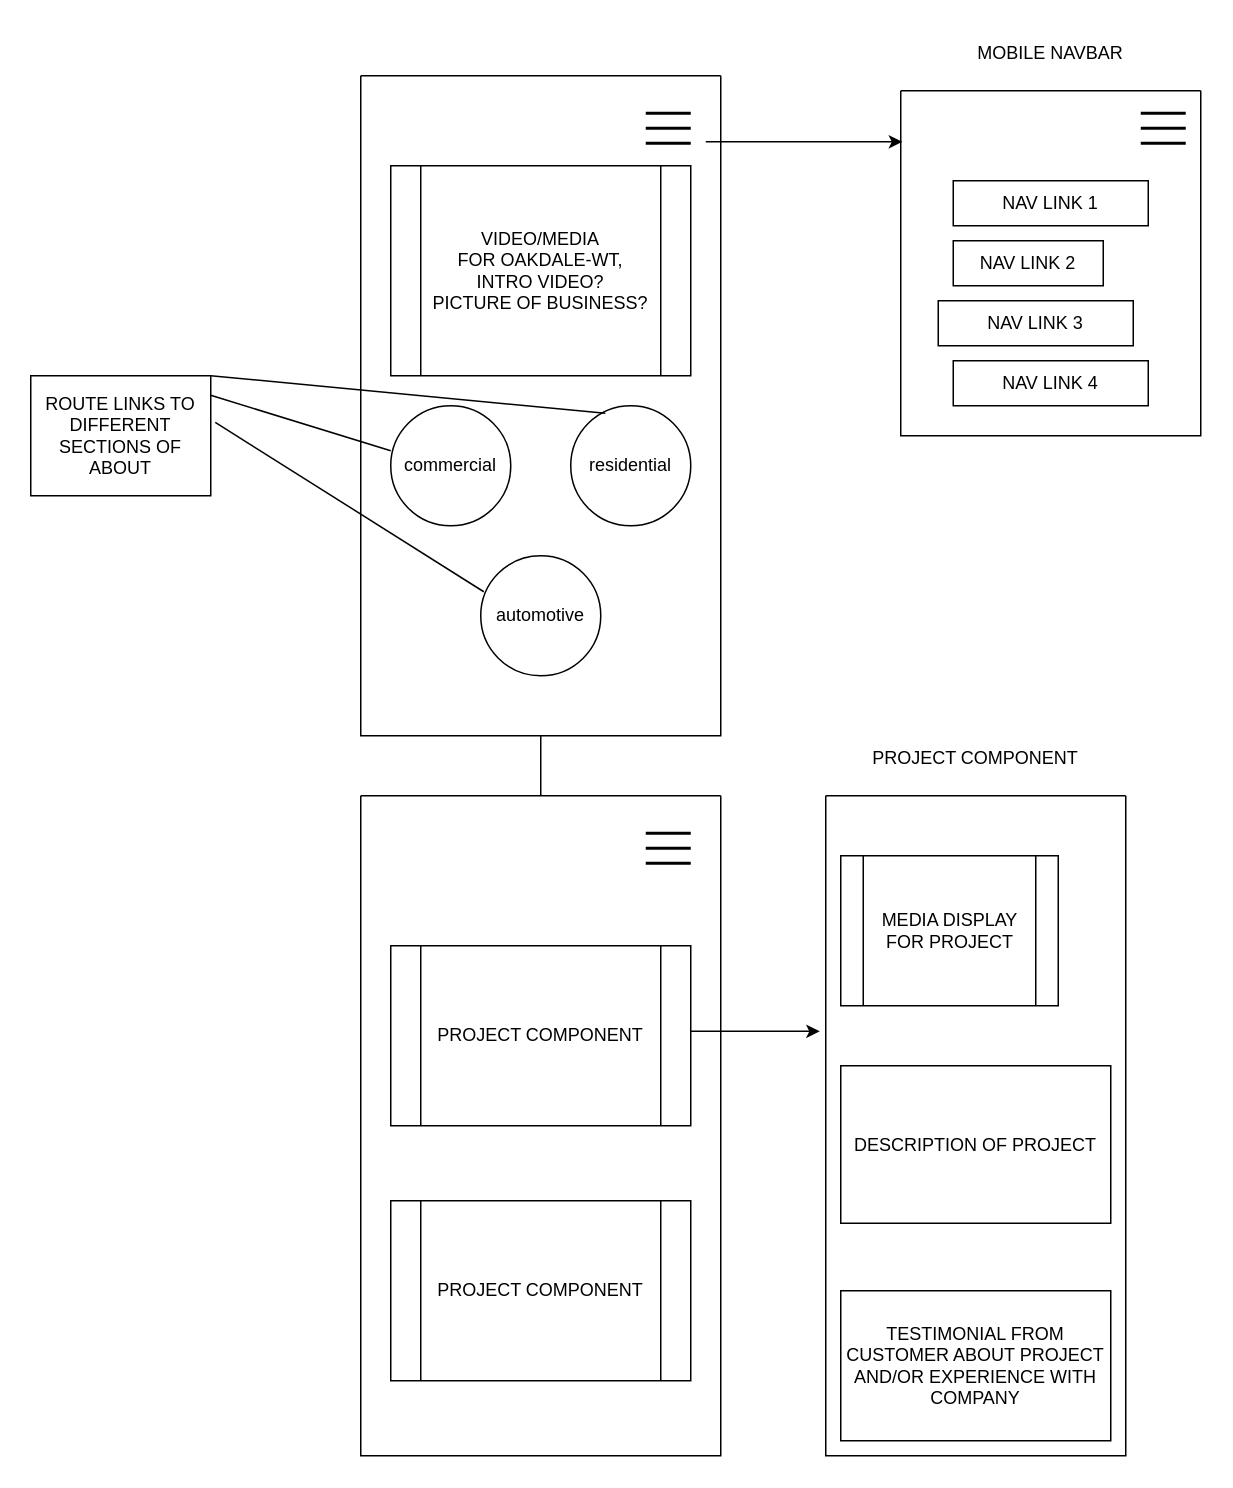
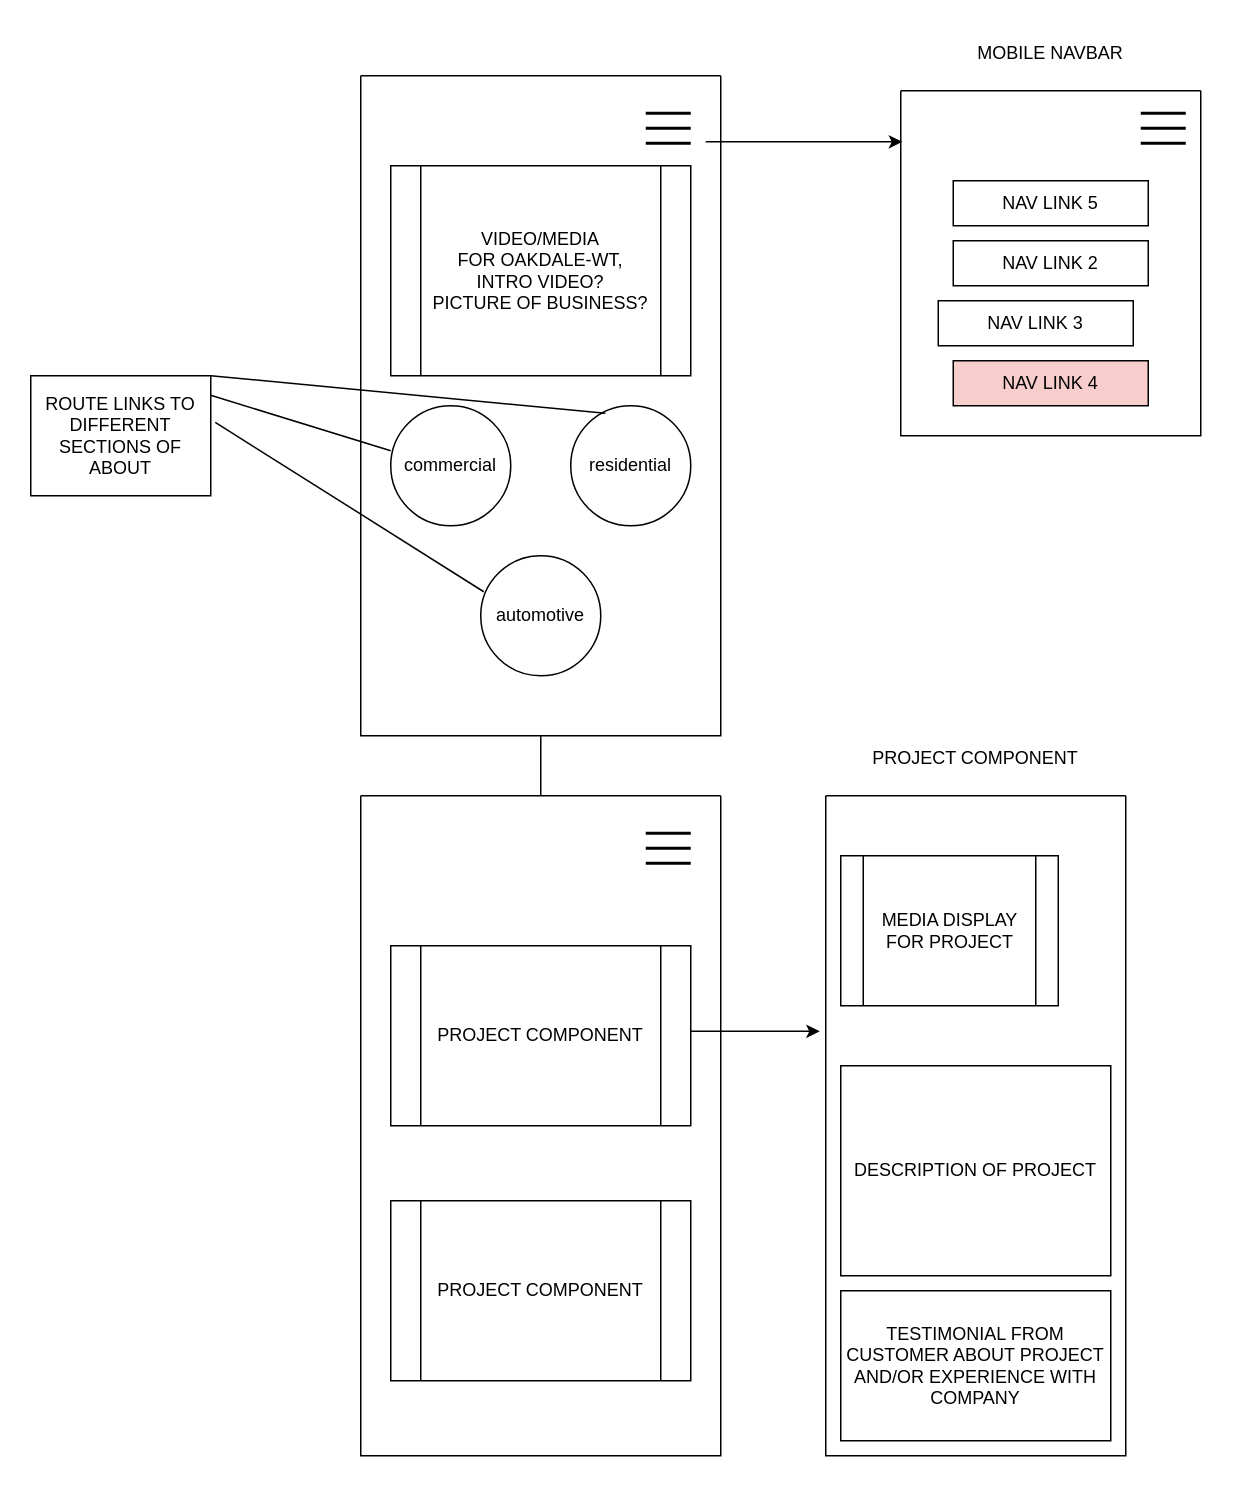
(1051, 203) -> (1051, 203)
(1028, 263) -> (1051, 263)
(1051, 383) -> (1051, 383)
(976, 1145) -> (976, 1171)
